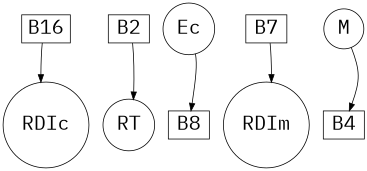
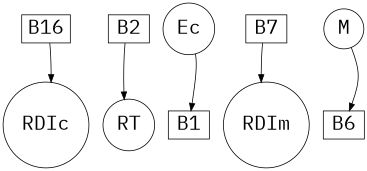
(41, 59) -> (51, 59)
(271, 59) -> (262, 59)
(134, 67) -> (124, 67)
(189, 125) -> (189, 125)
(344, 125) -> (344, 125)
